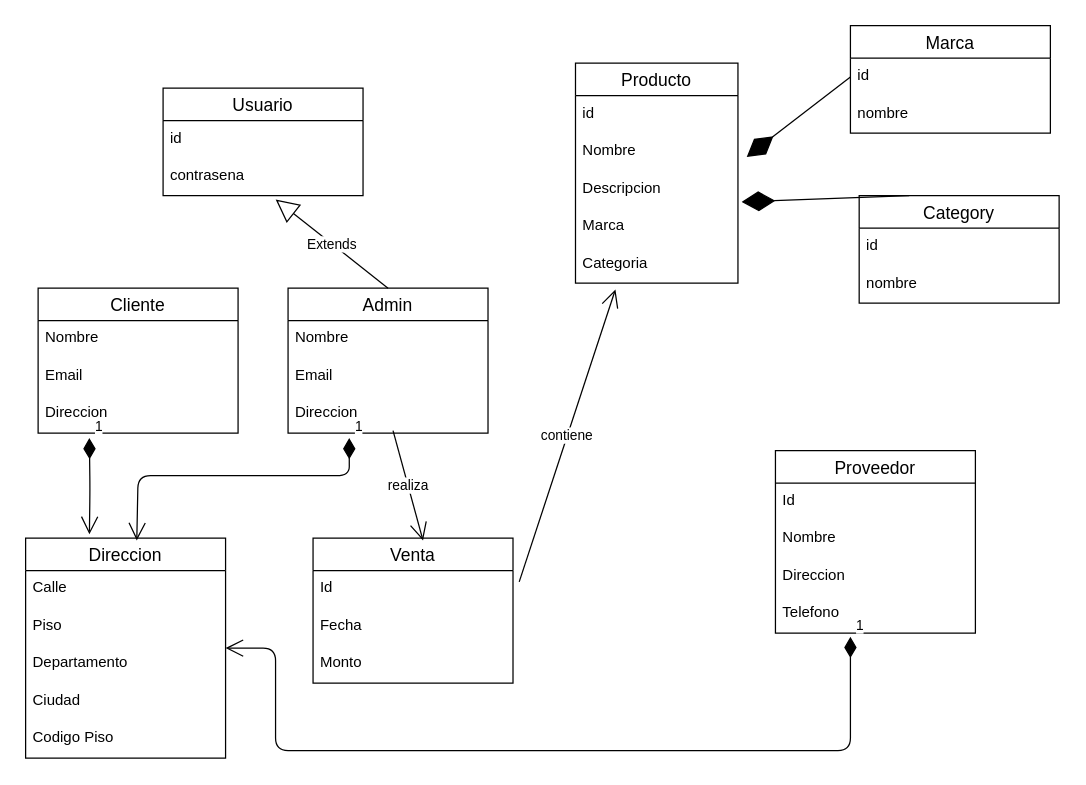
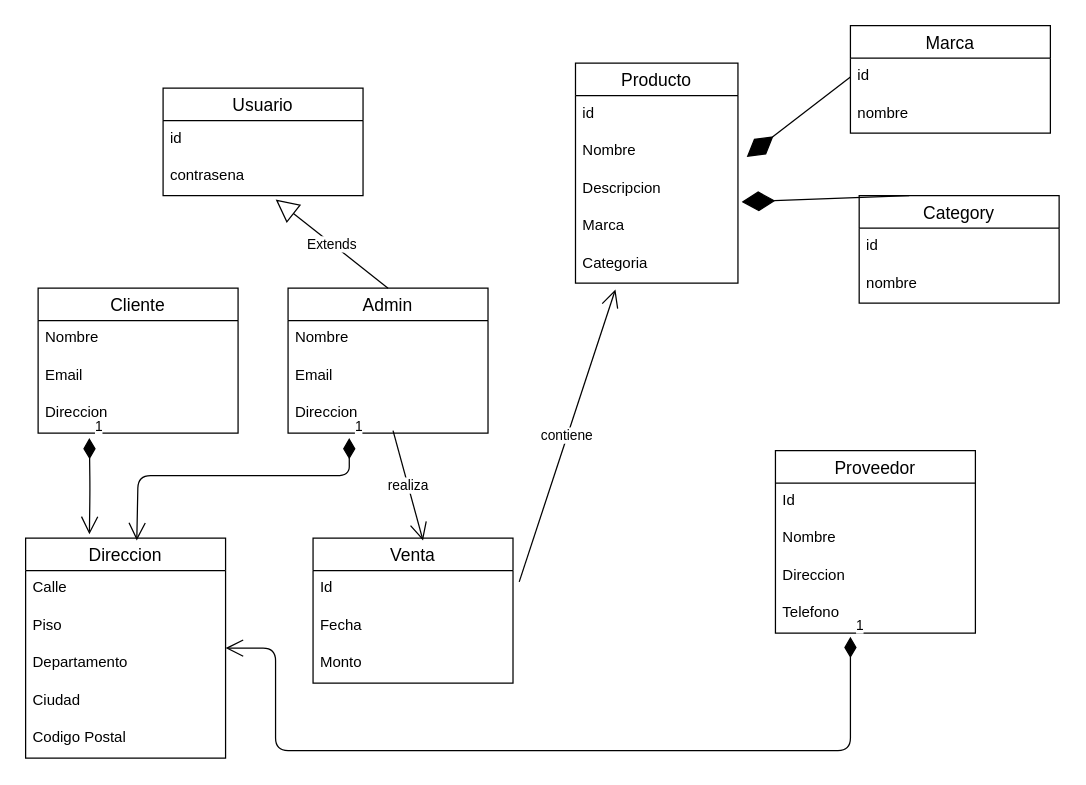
(73, 738) -> (81, 738)
